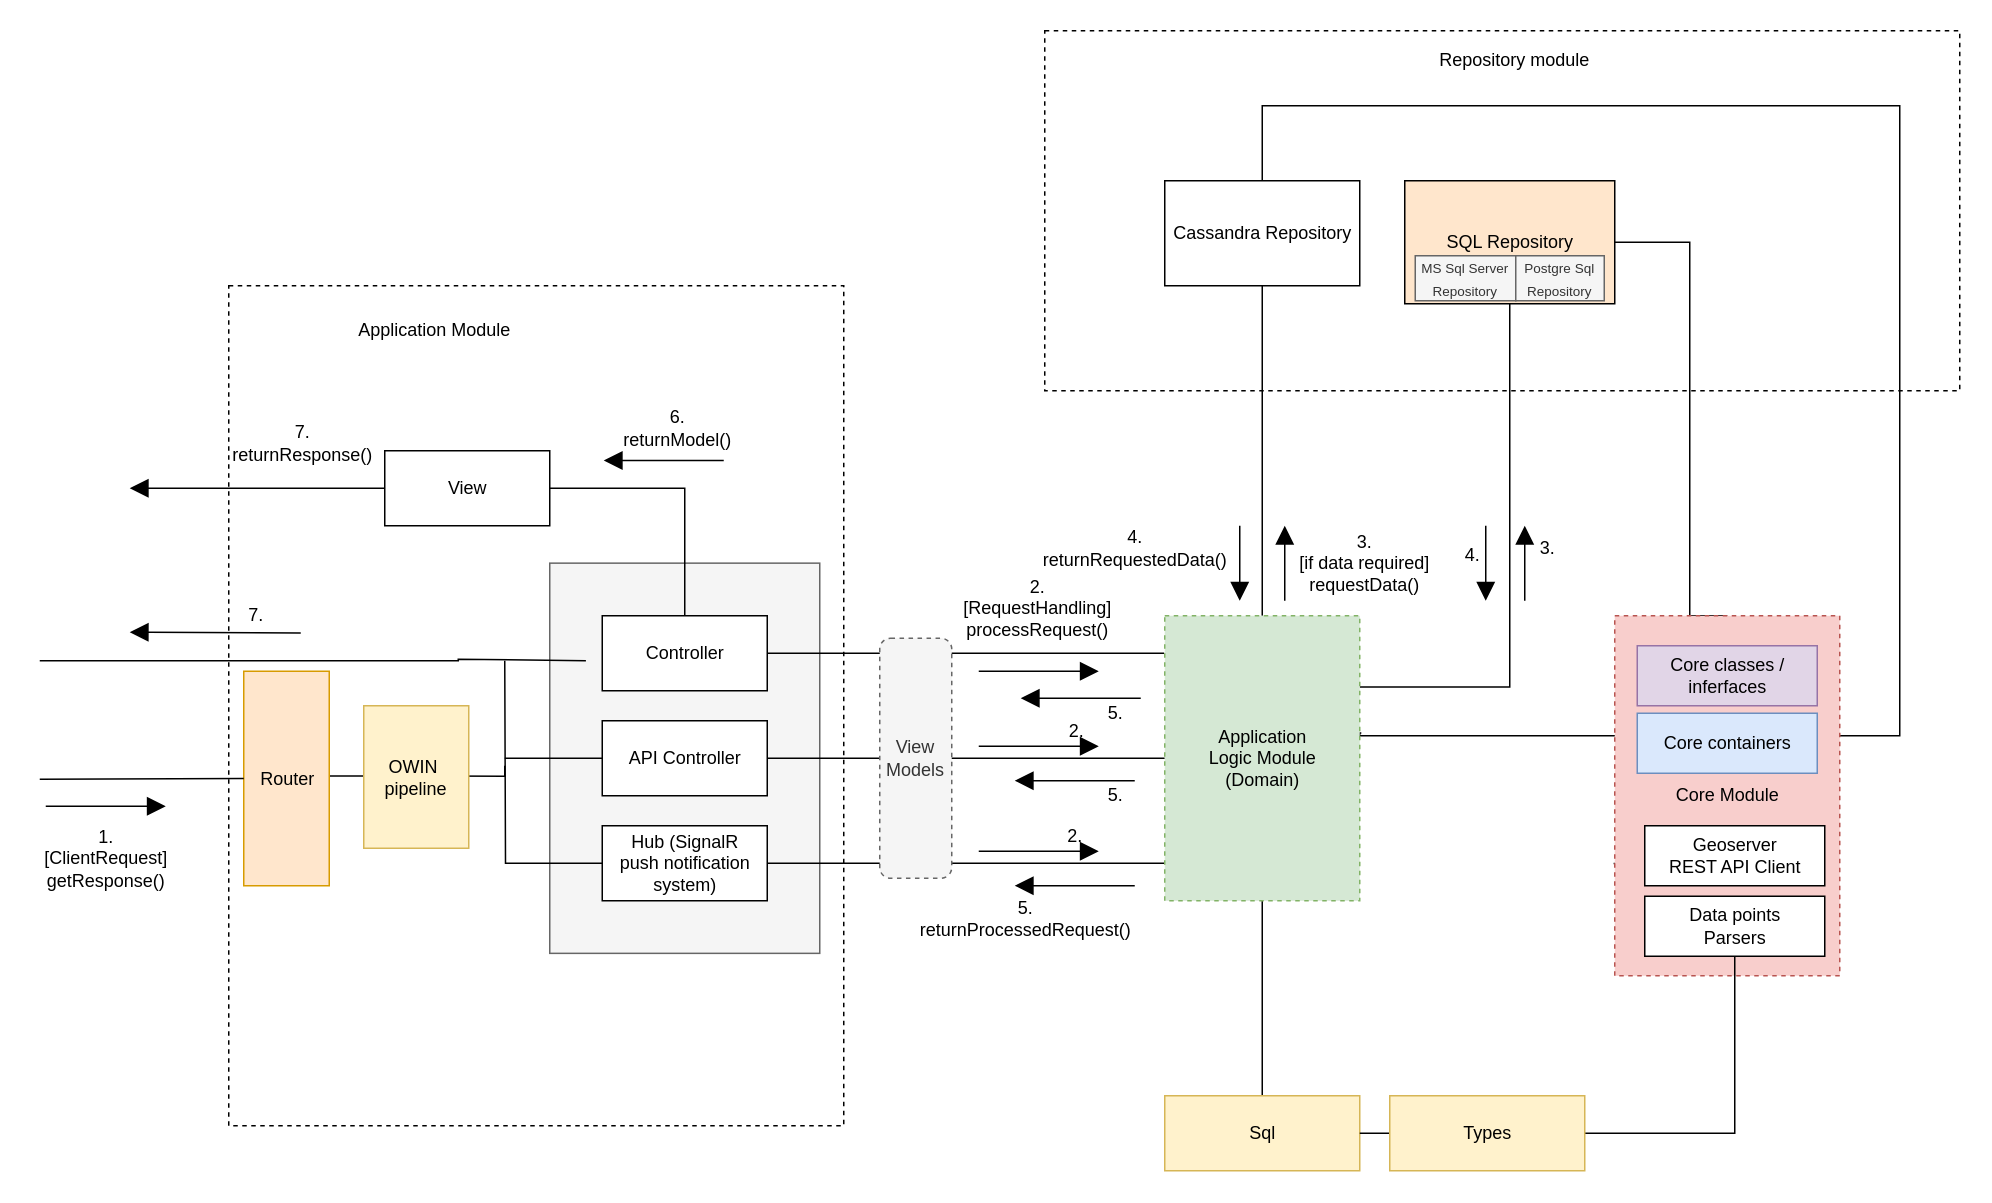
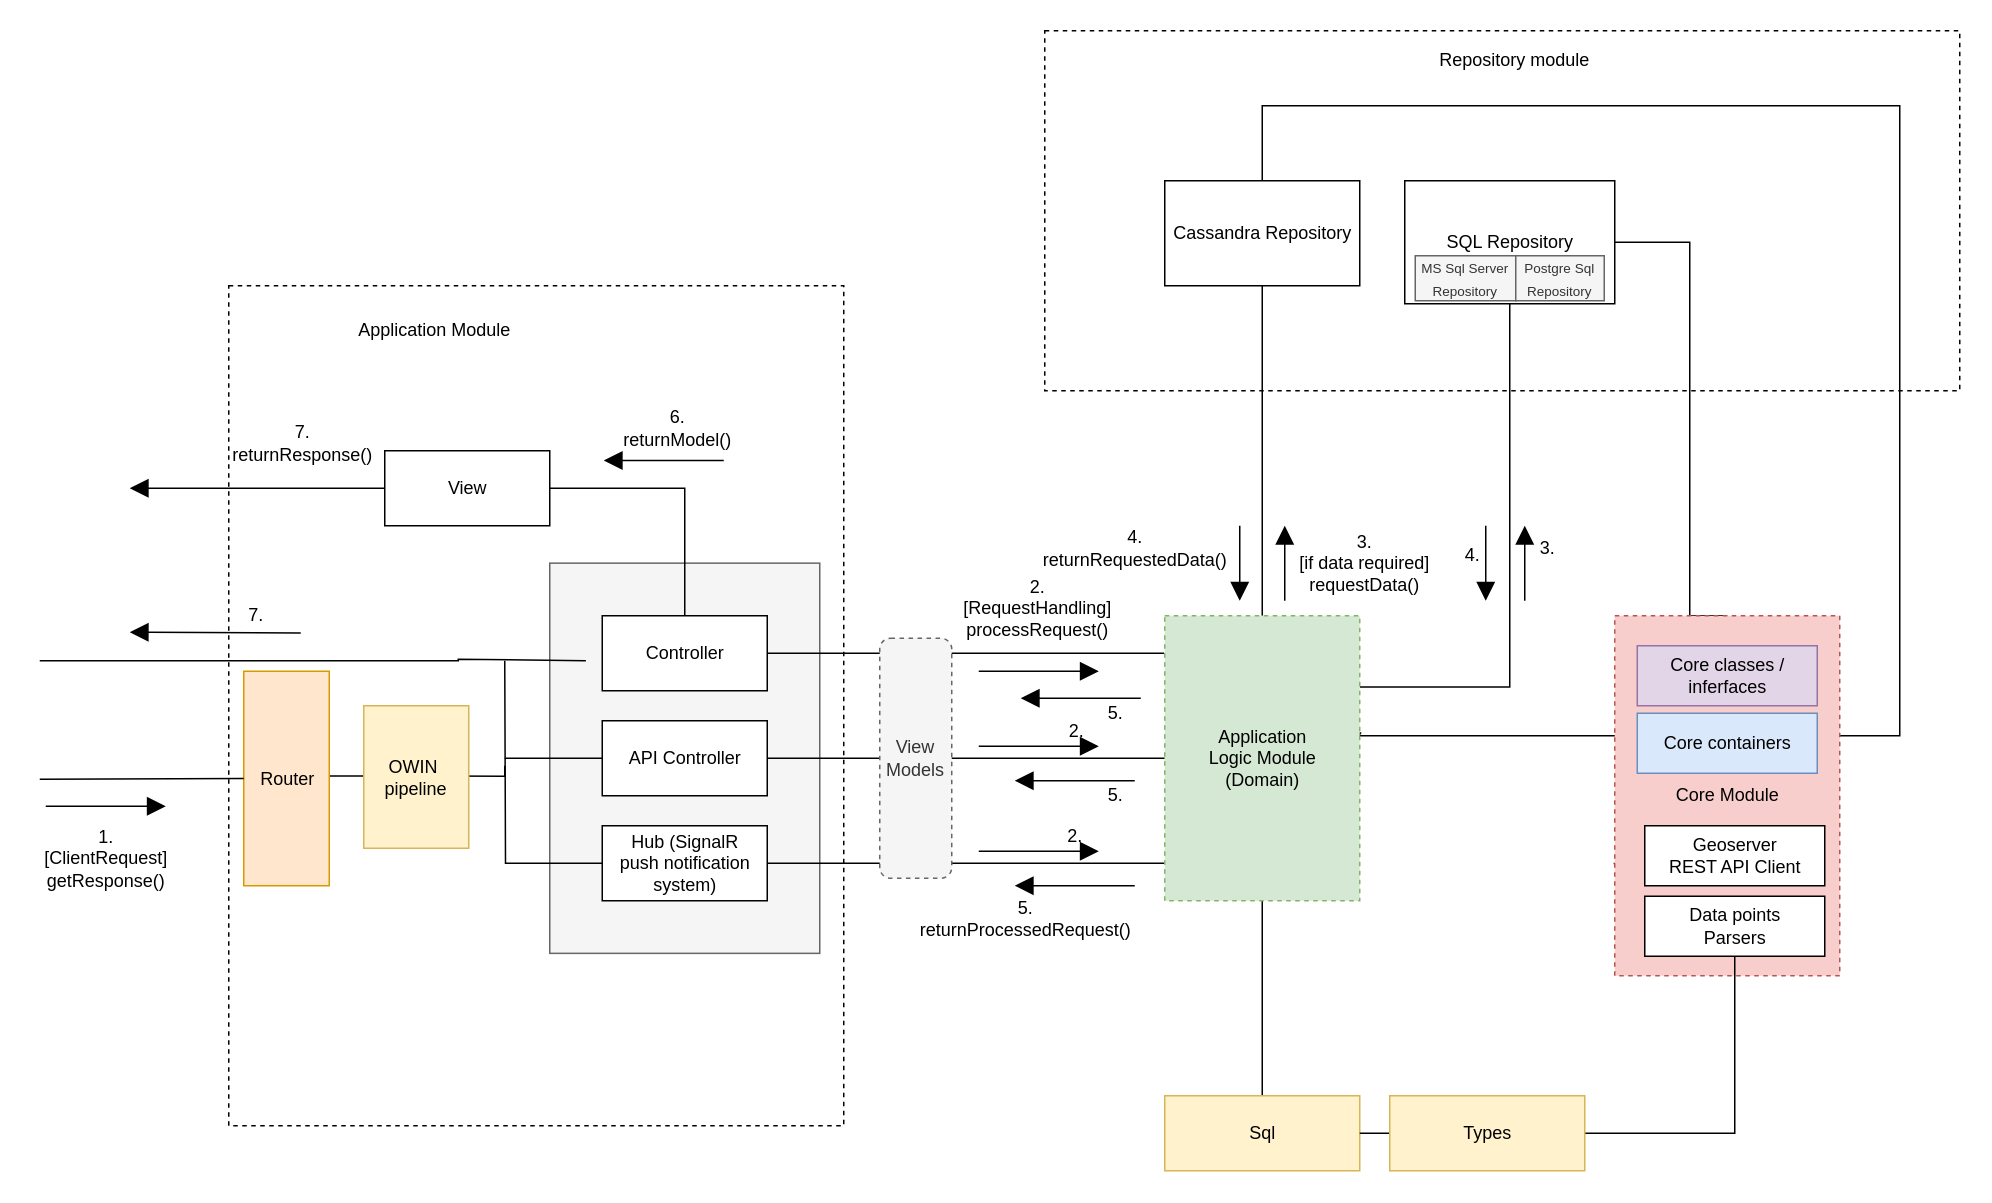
(1510, 242) -> (1510, 242)
